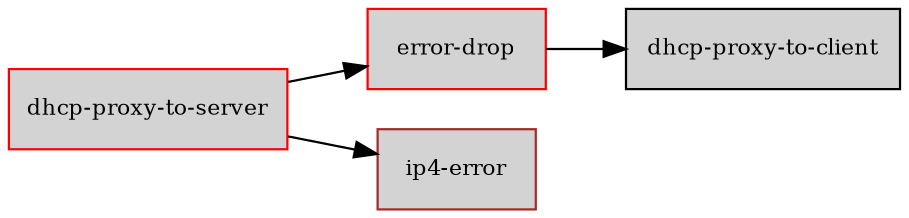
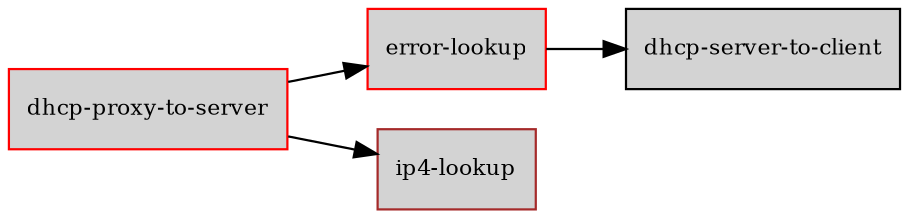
(457, 49) -> (457, 49)
(763, 49) -> (763, 49)
(457, 169) -> (457, 169)
